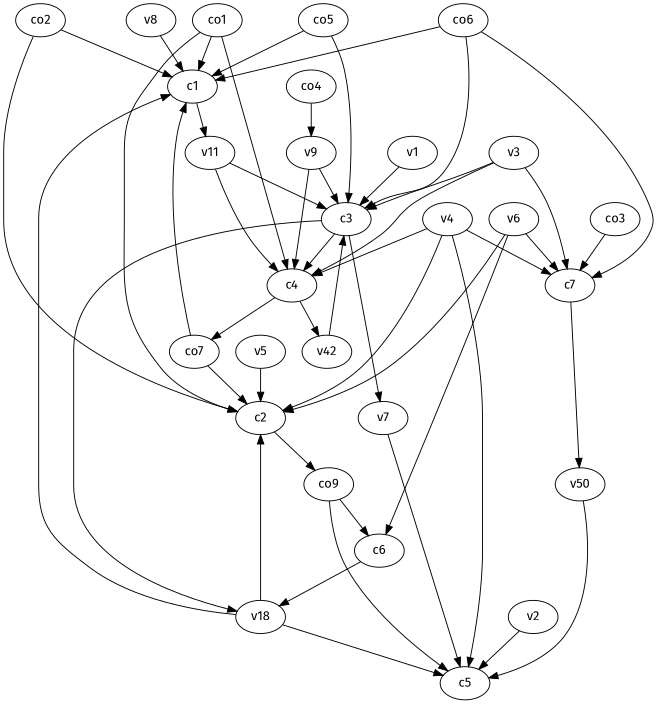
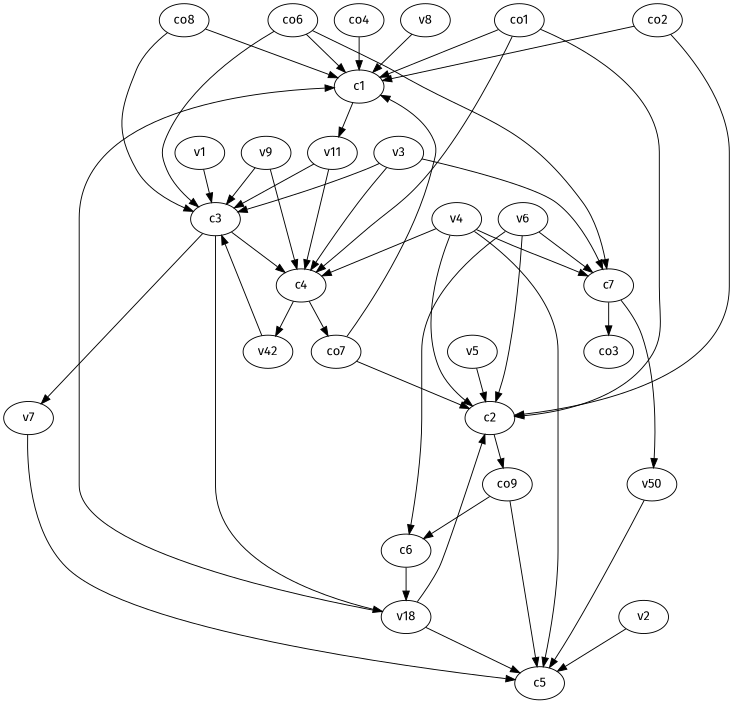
(323, 20) -> (184, 20)
(311, 115) -> (359, 47)
(595, 248) -> (609, 314)
